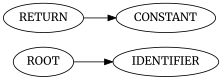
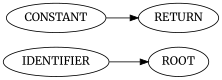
(96, 18) -> (118, 18)
(89, 62) -> (125, 62)
